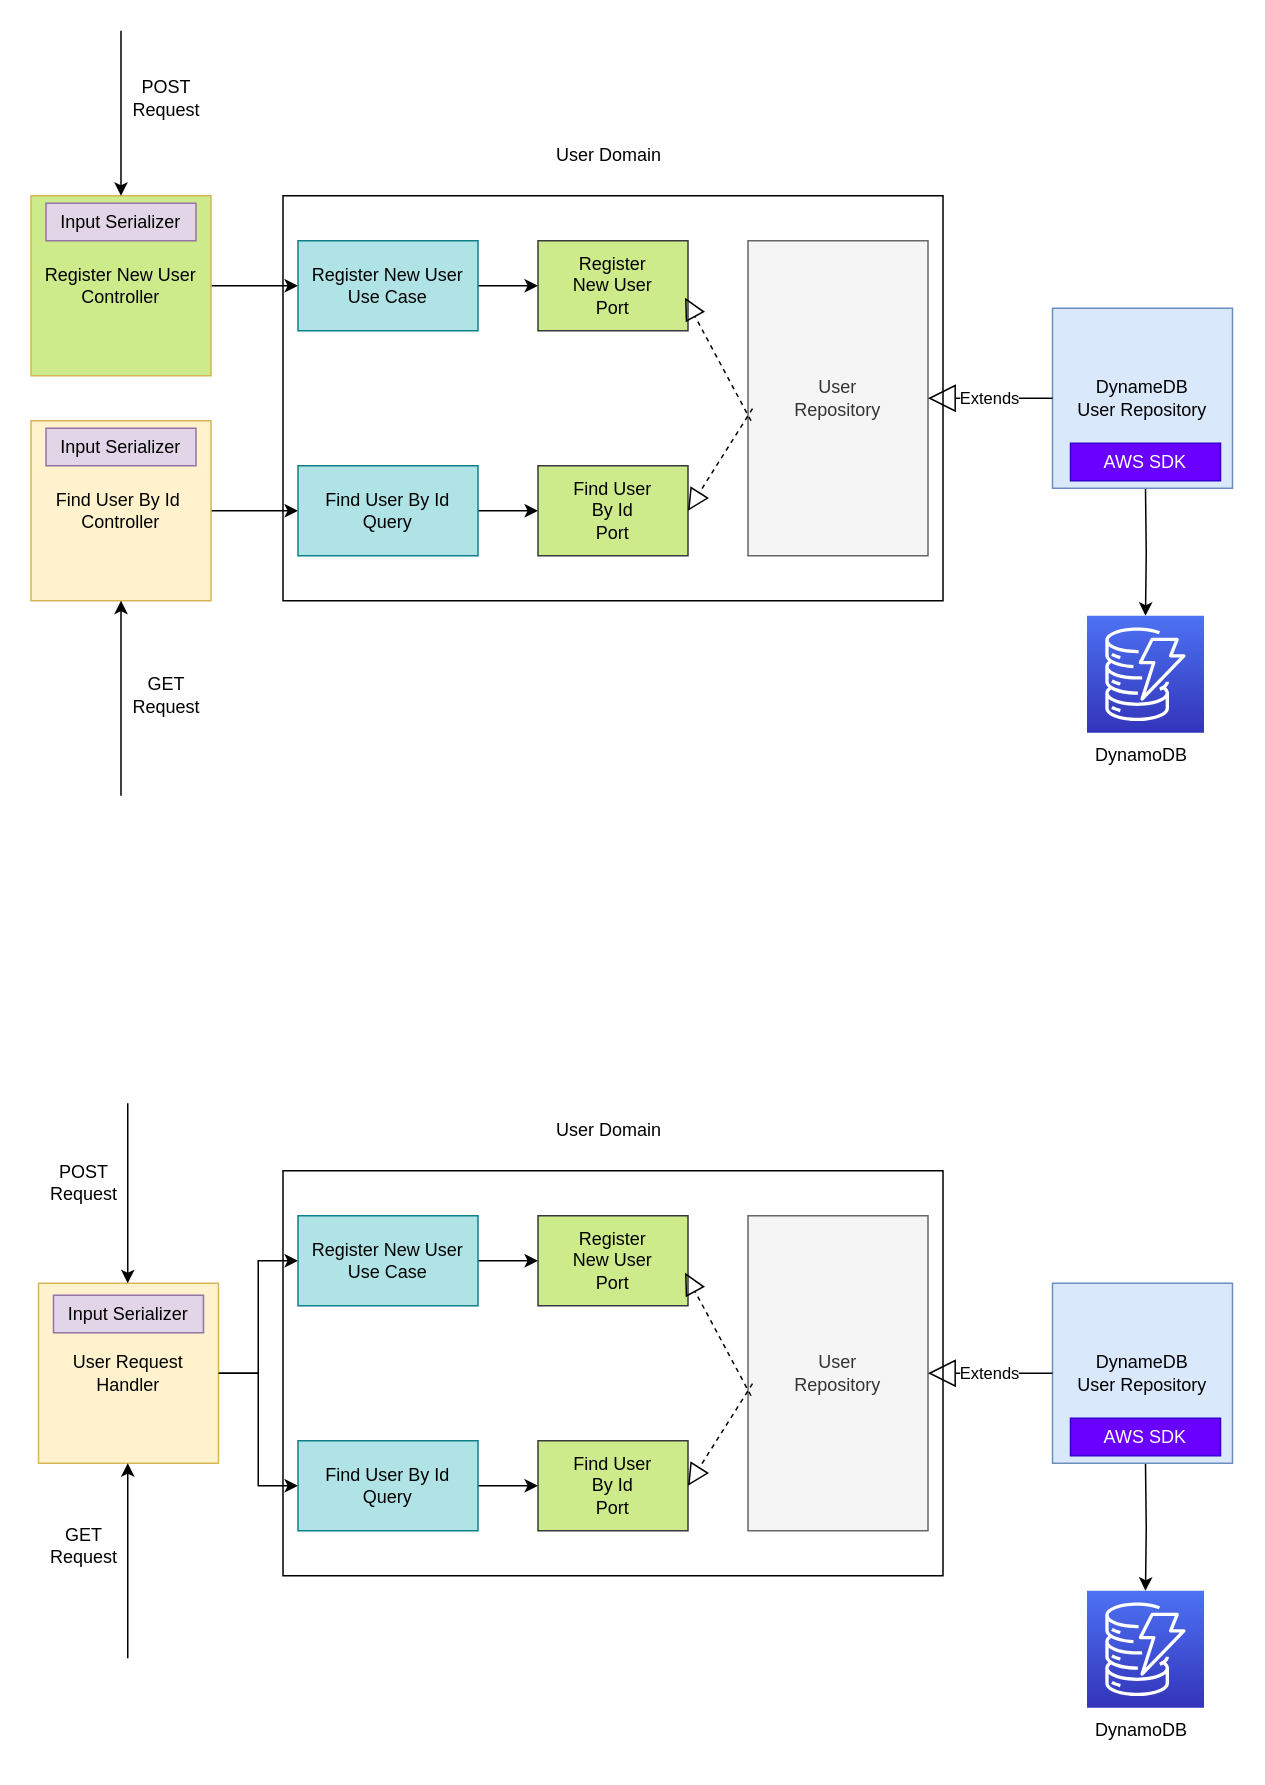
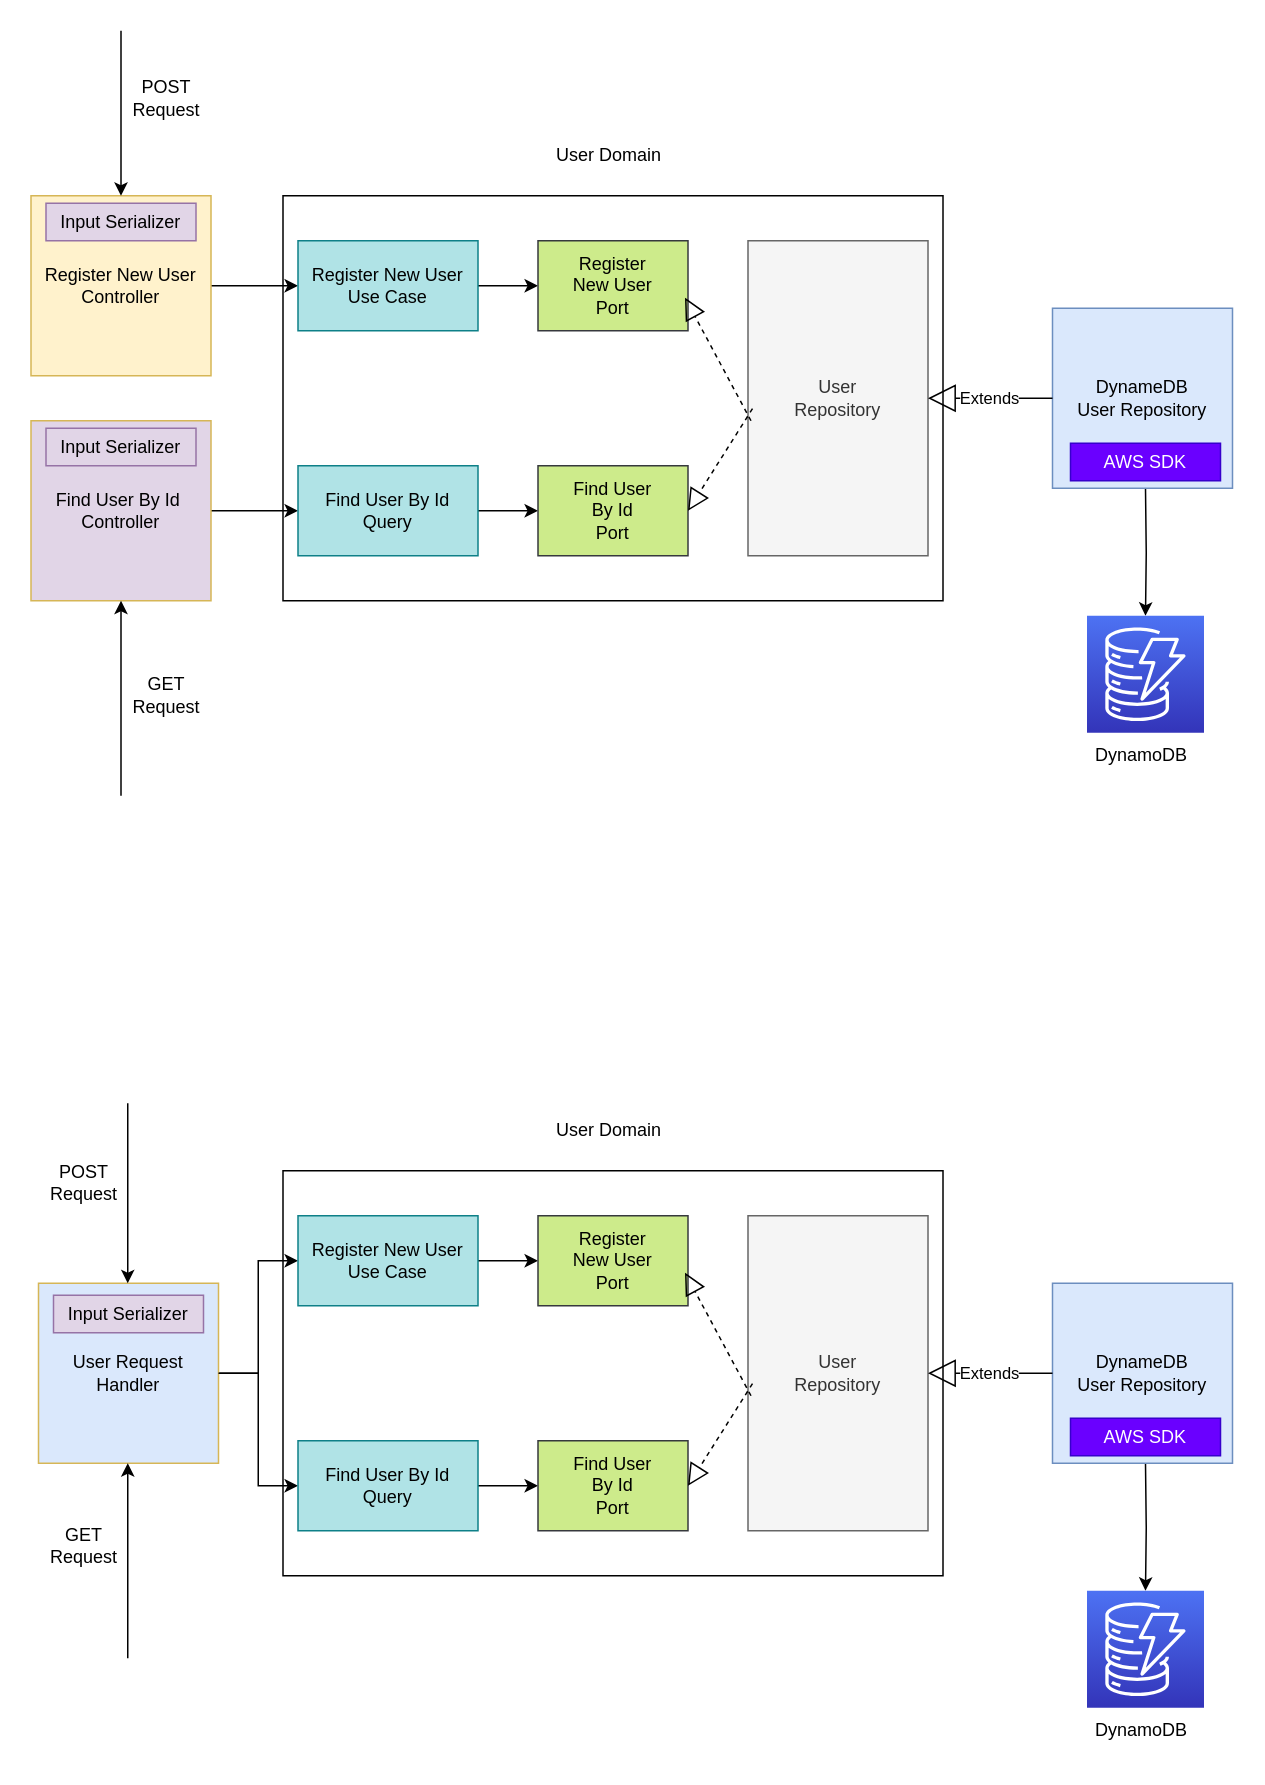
(121, 286) -> (121, 286)
(121, 511) -> (121, 511)
(128, 1373) -> (128, 1373)
